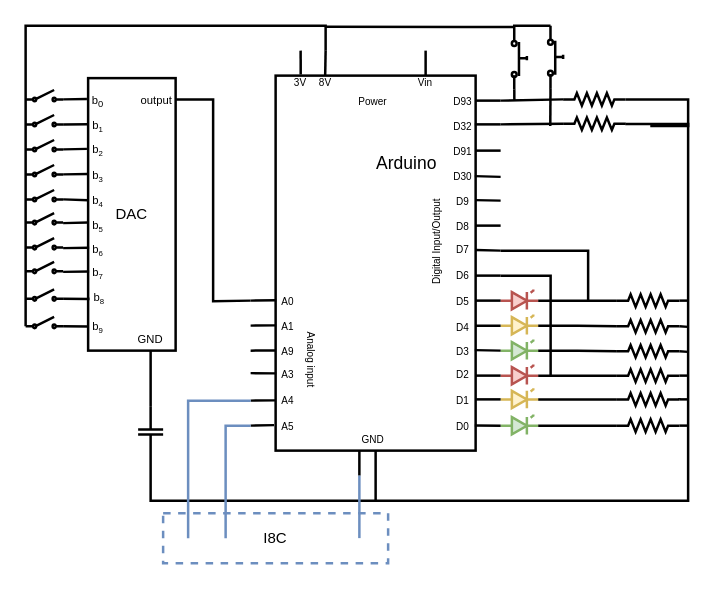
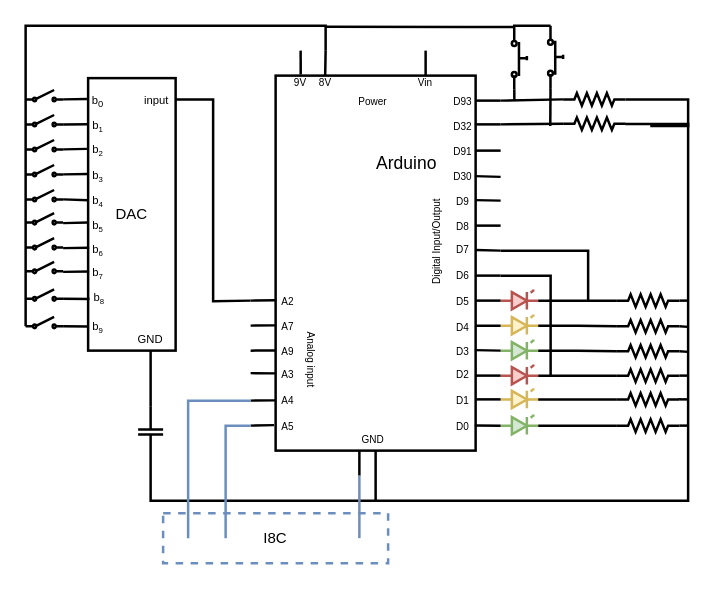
(301, 82) -> (301, 82)
(157, 99) -> (157, 99)
(288, 301) -> (288, 301)
(288, 326) -> (288, 326)
